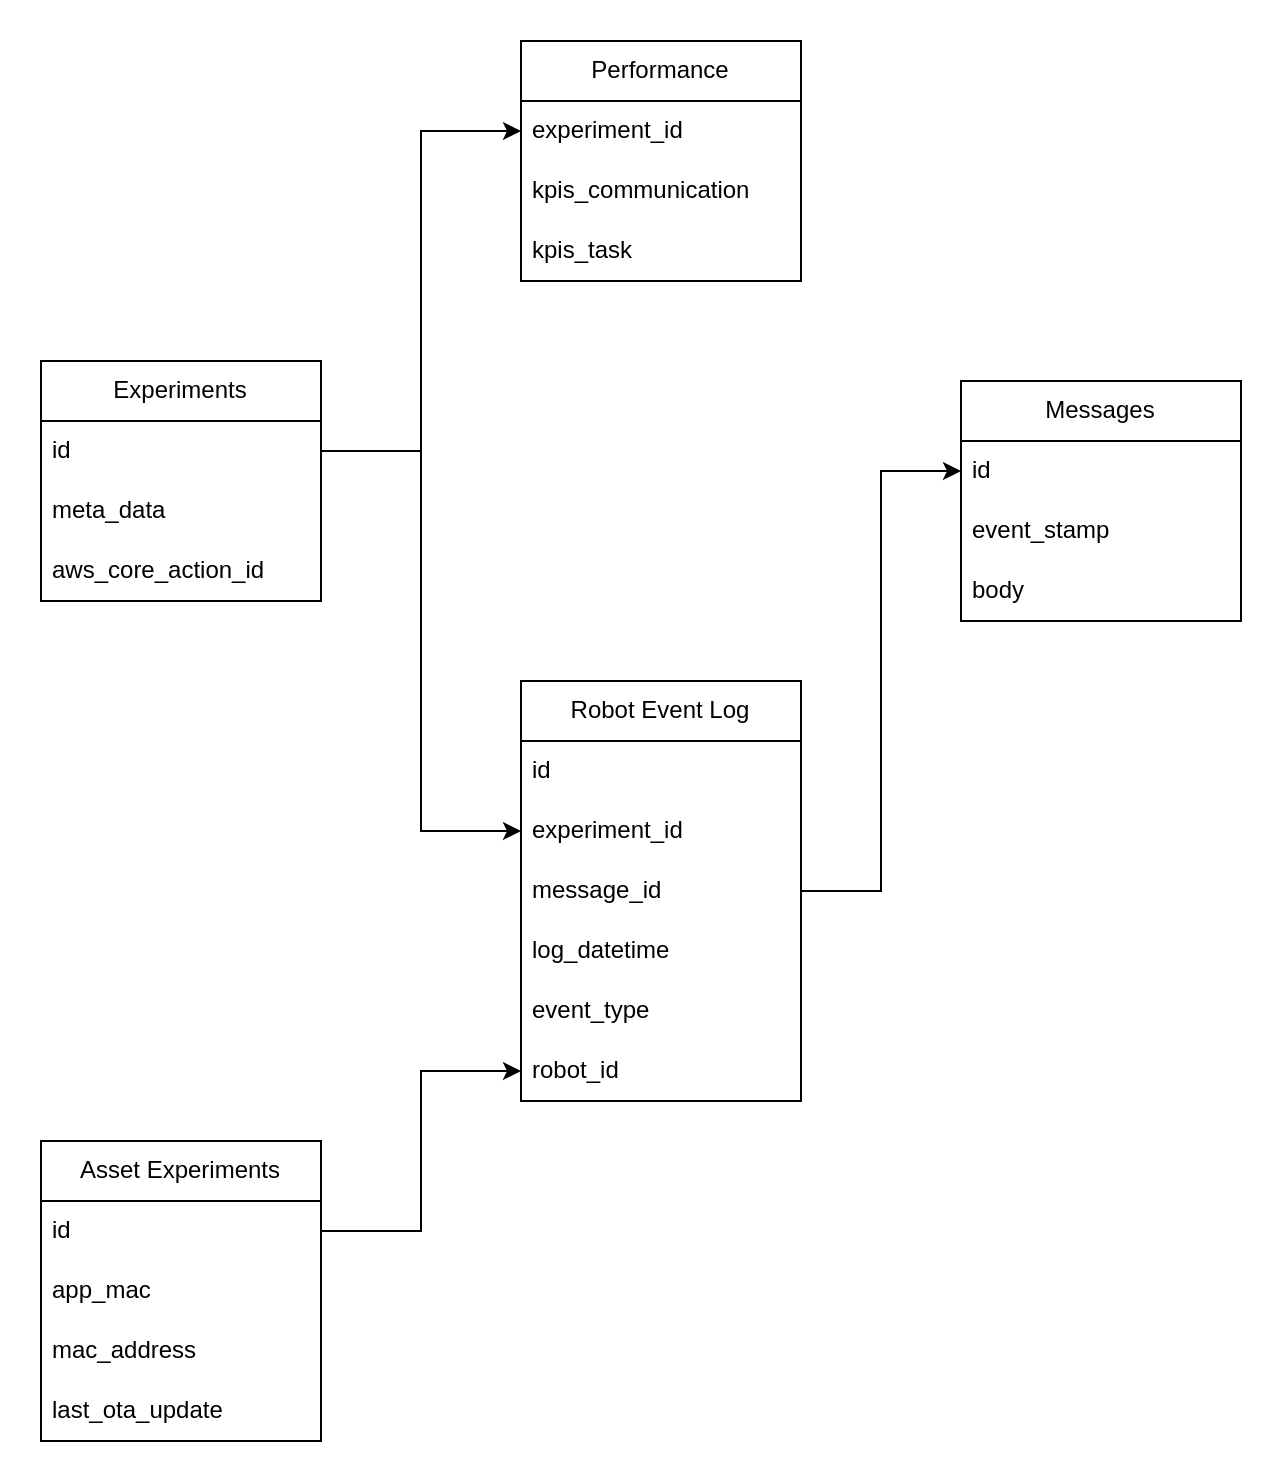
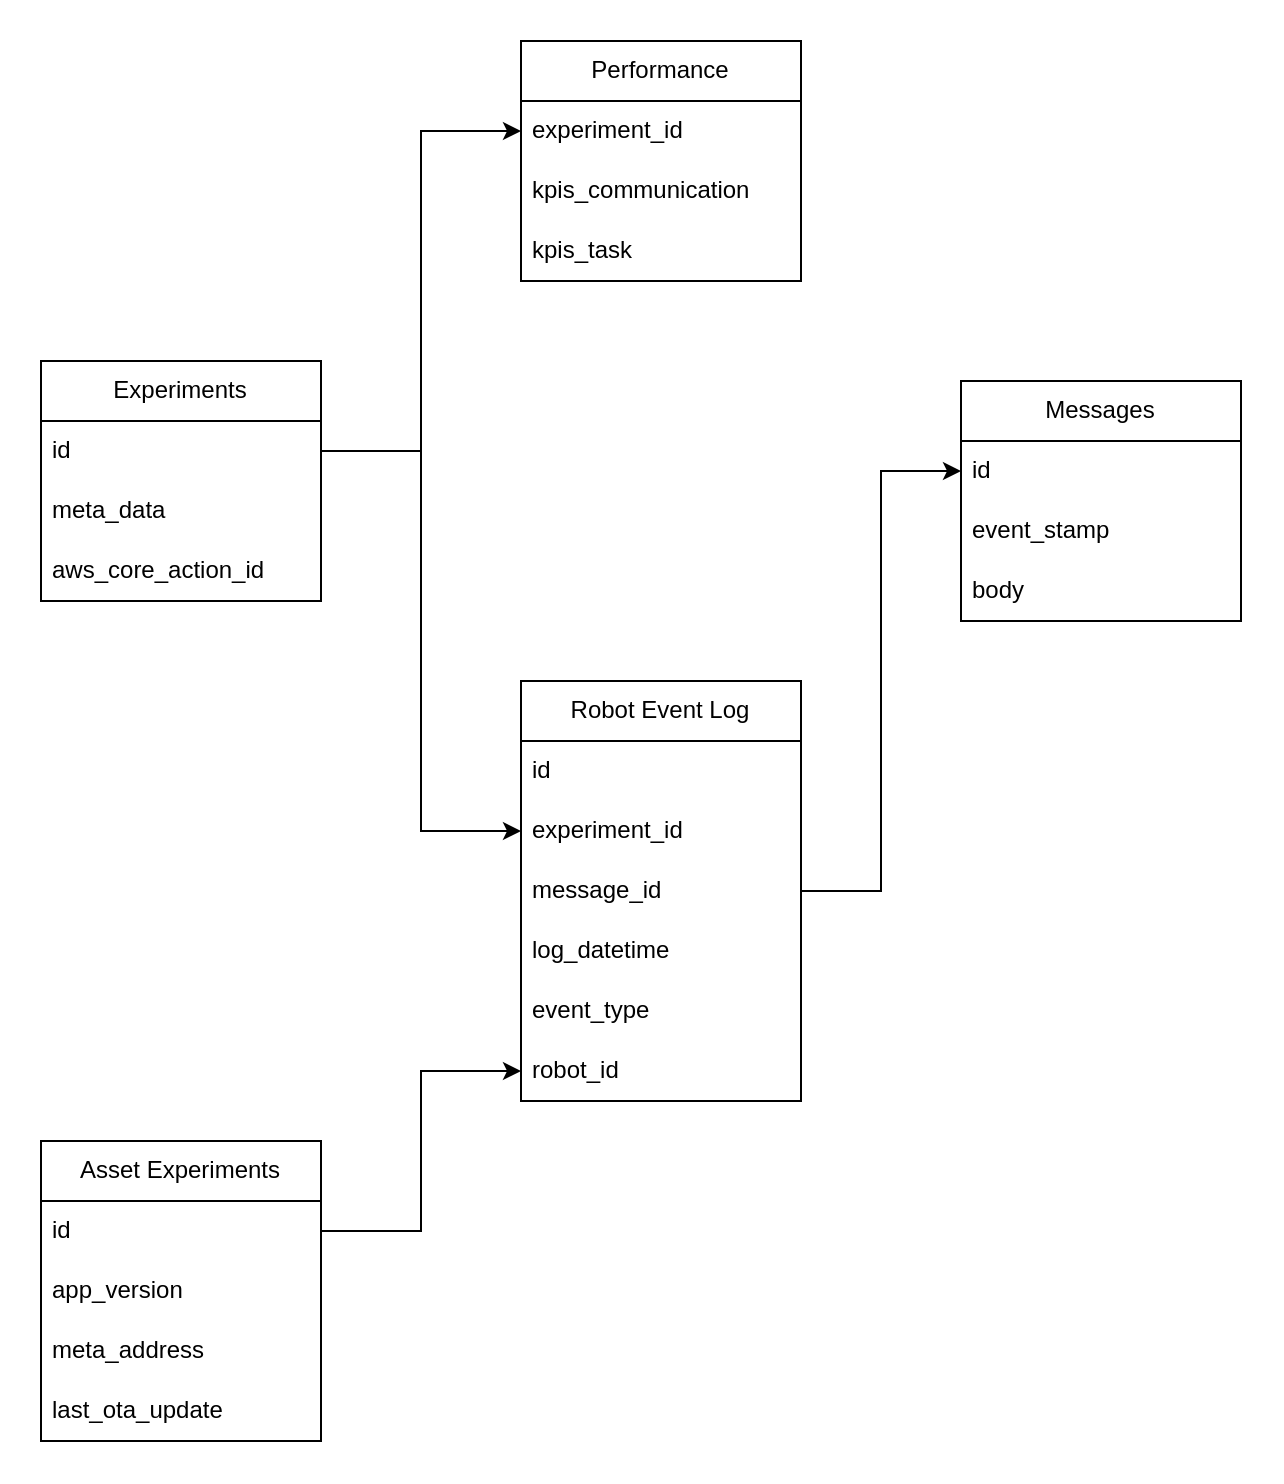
(100, 1291) -> (124, 1291)
(127, 1351) -> (134, 1351)
